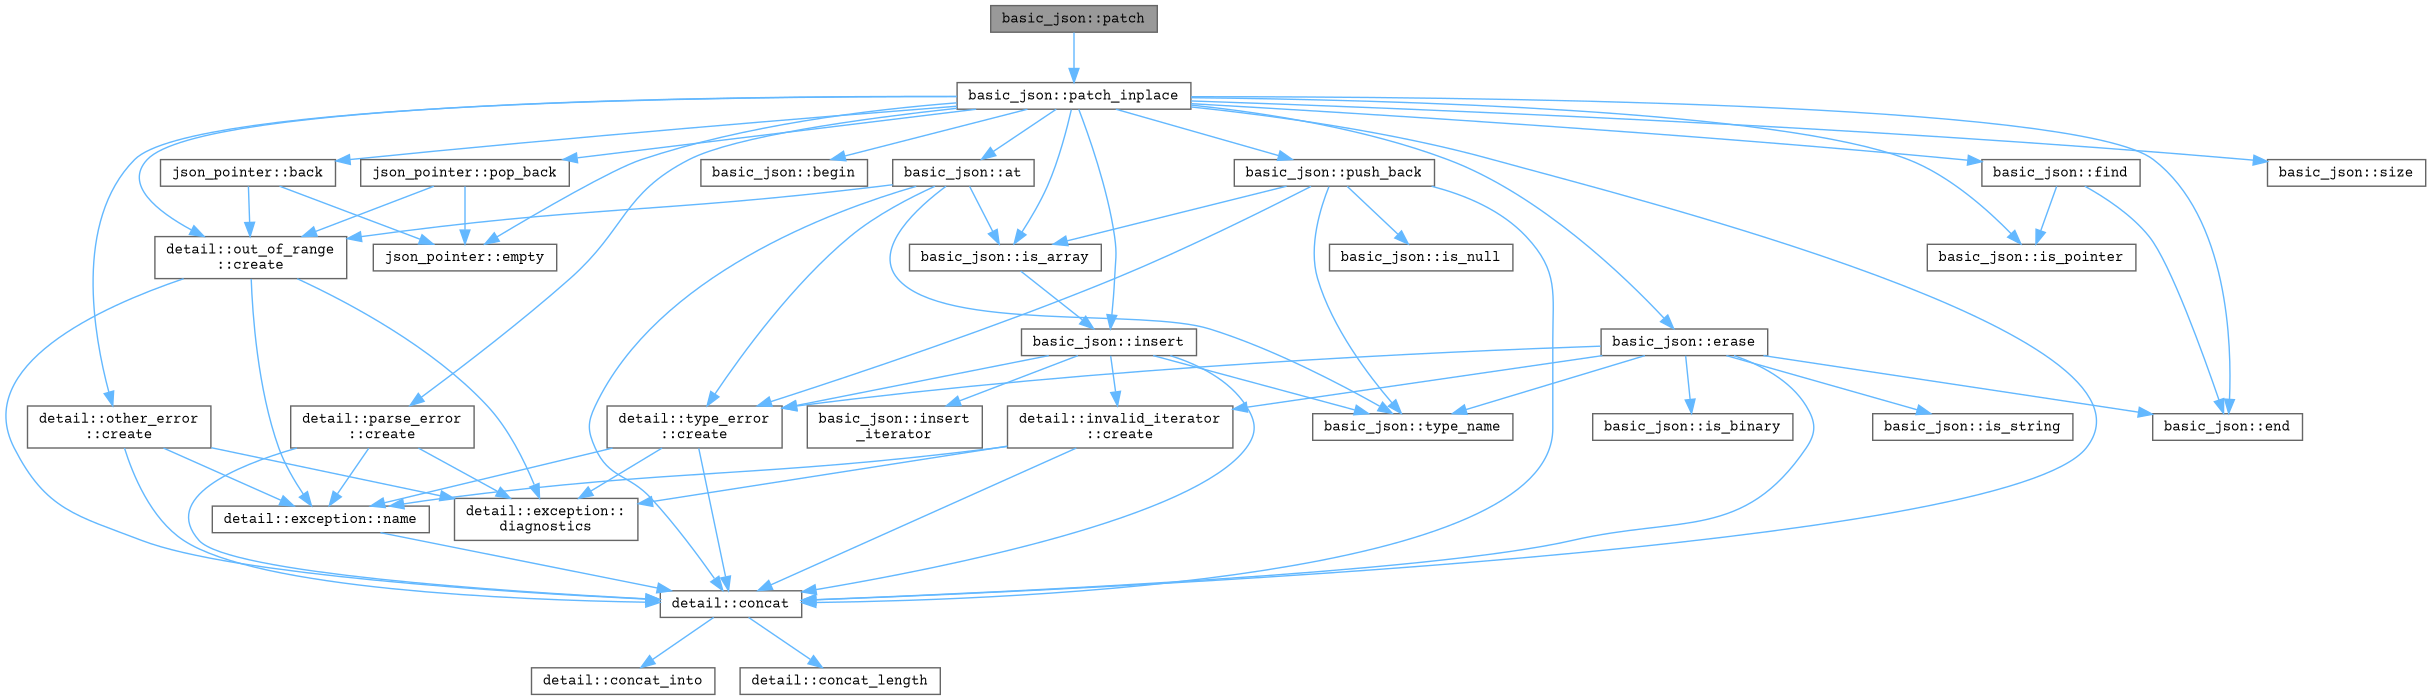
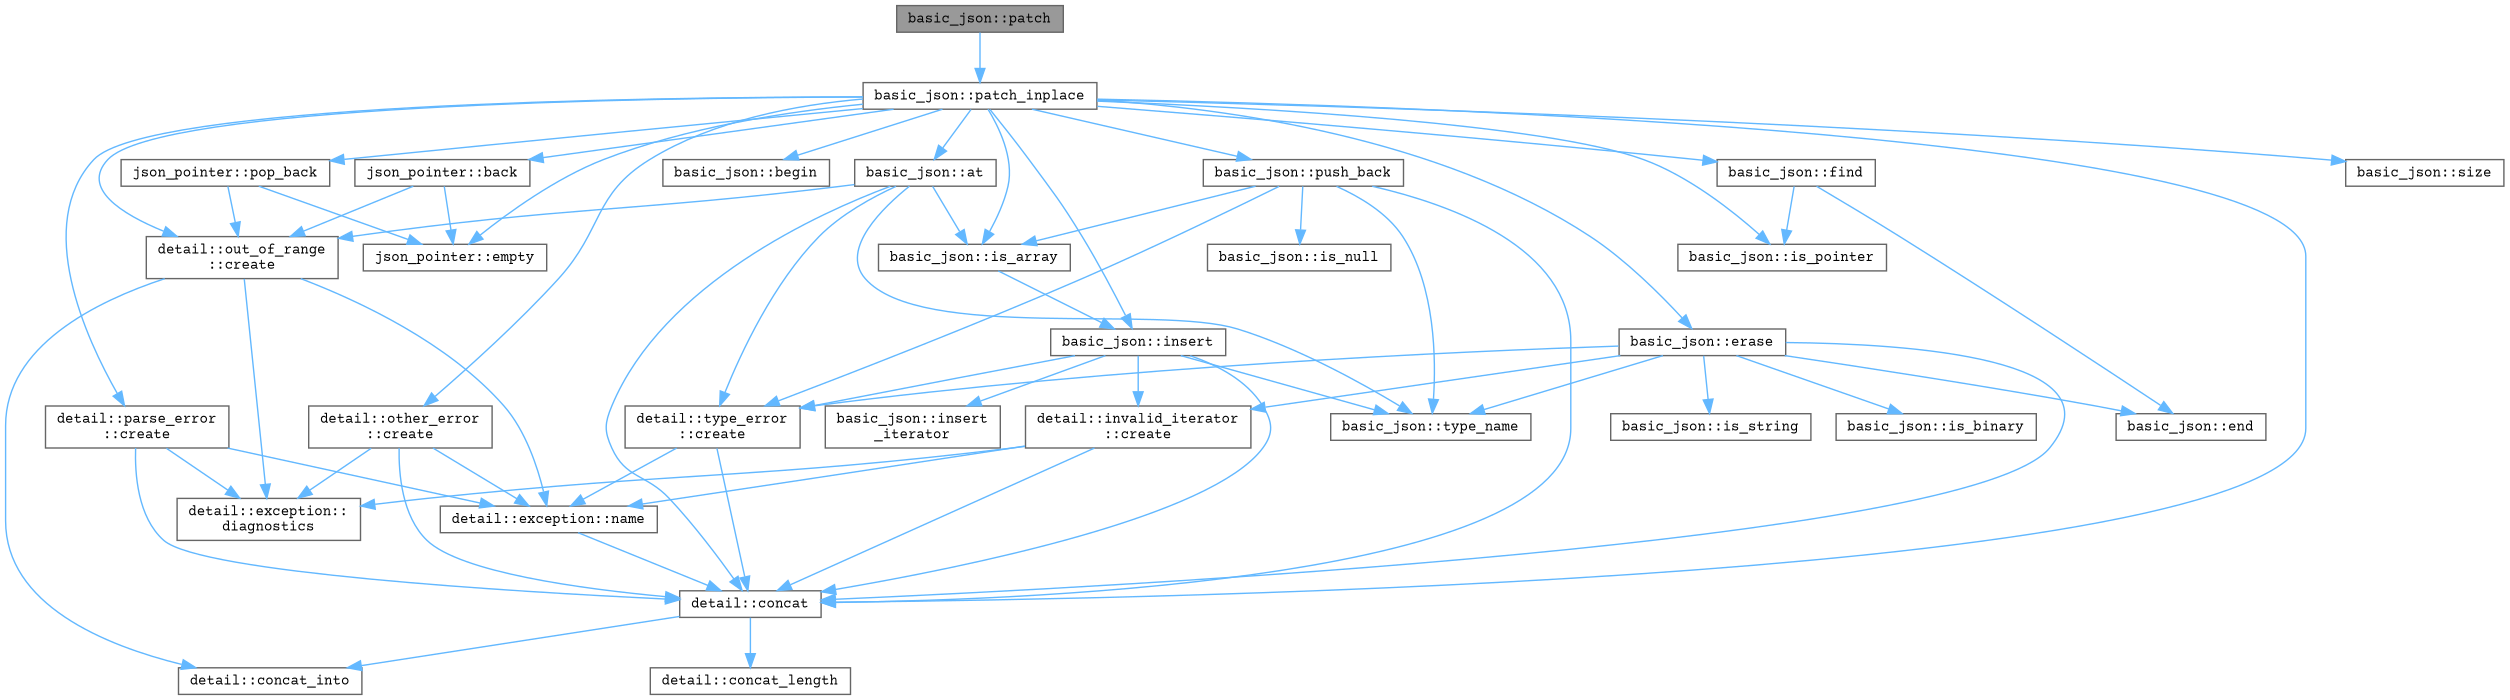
(1805, 110) -> none
(626, 470) -> none
(178, 551) -> (6, 480)
